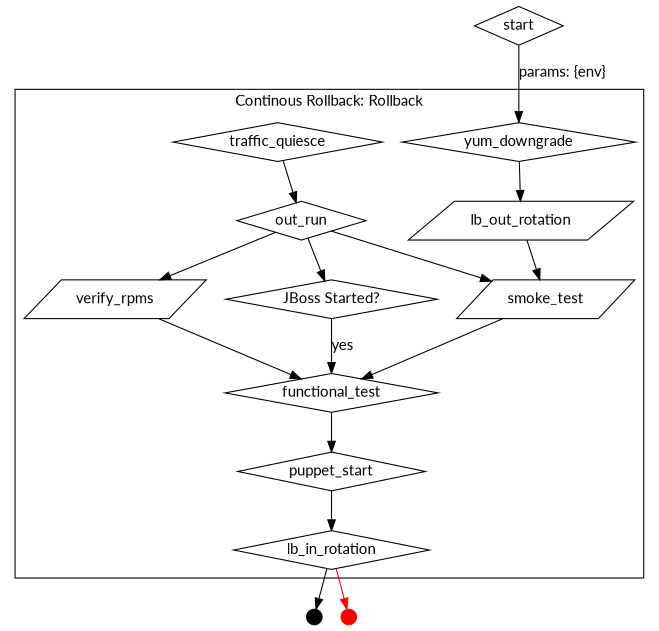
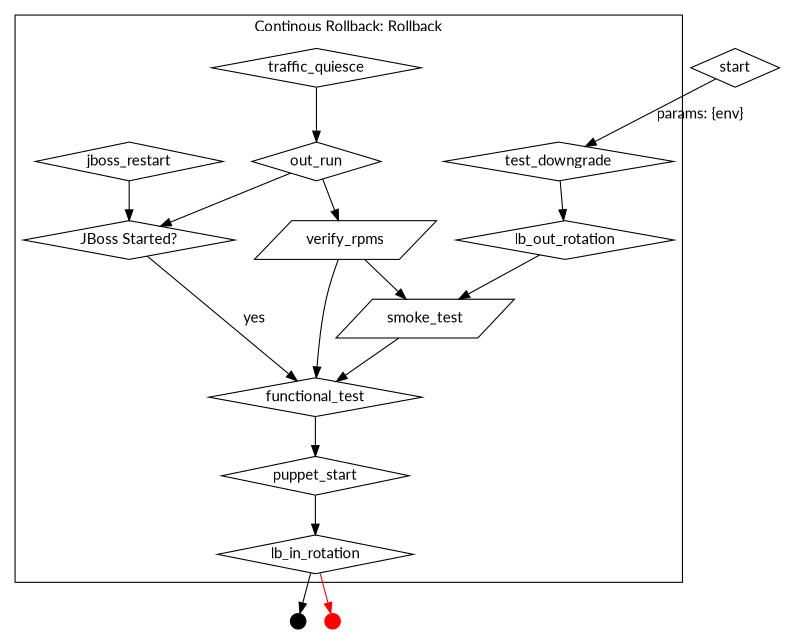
(519, 142) -> (559, 161)
none -> (129, 161)
(521, 221) -> (565, 240)
(406, 255) -> (381, 276)
